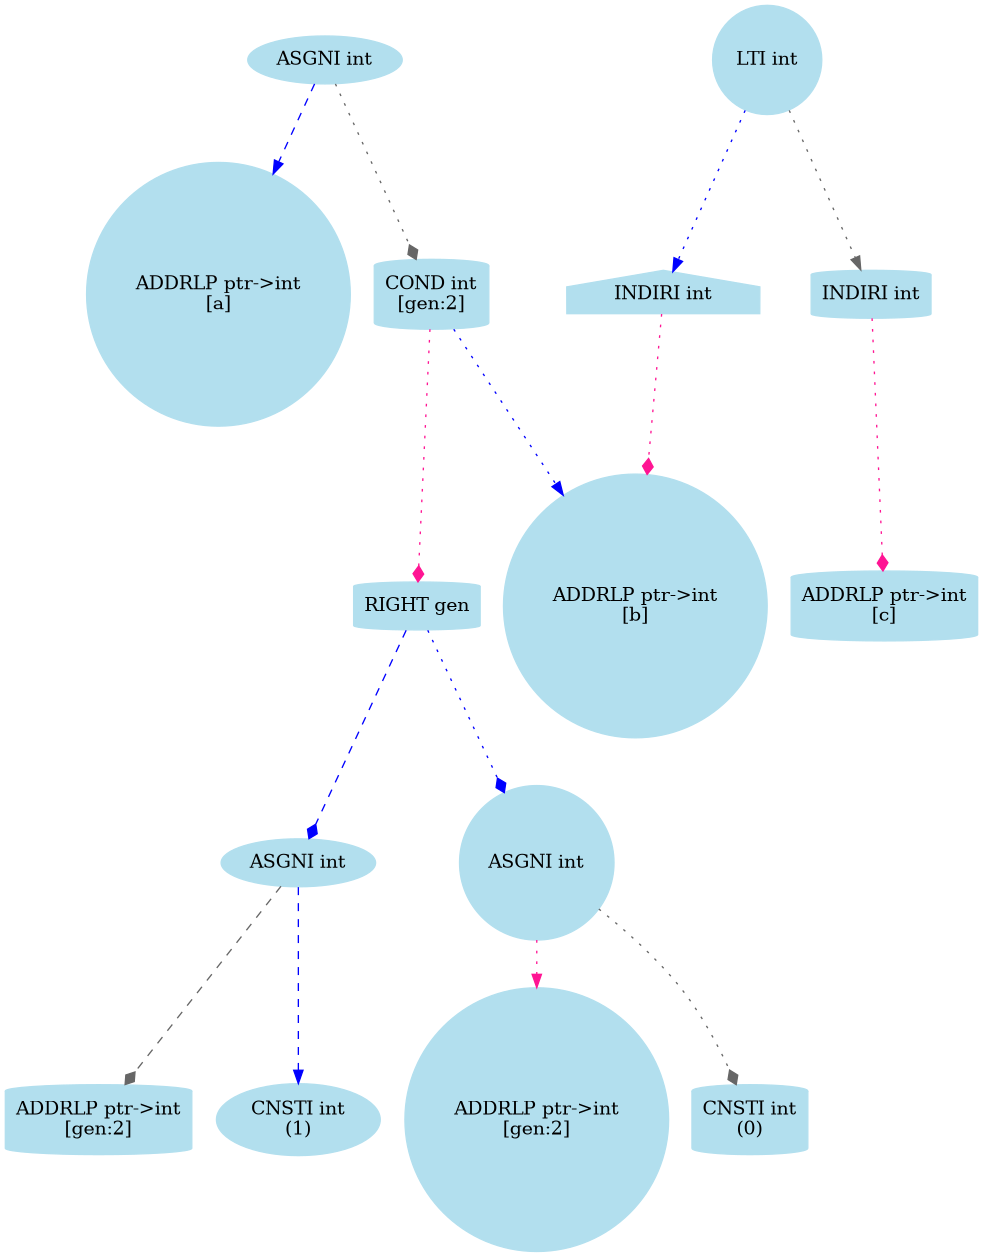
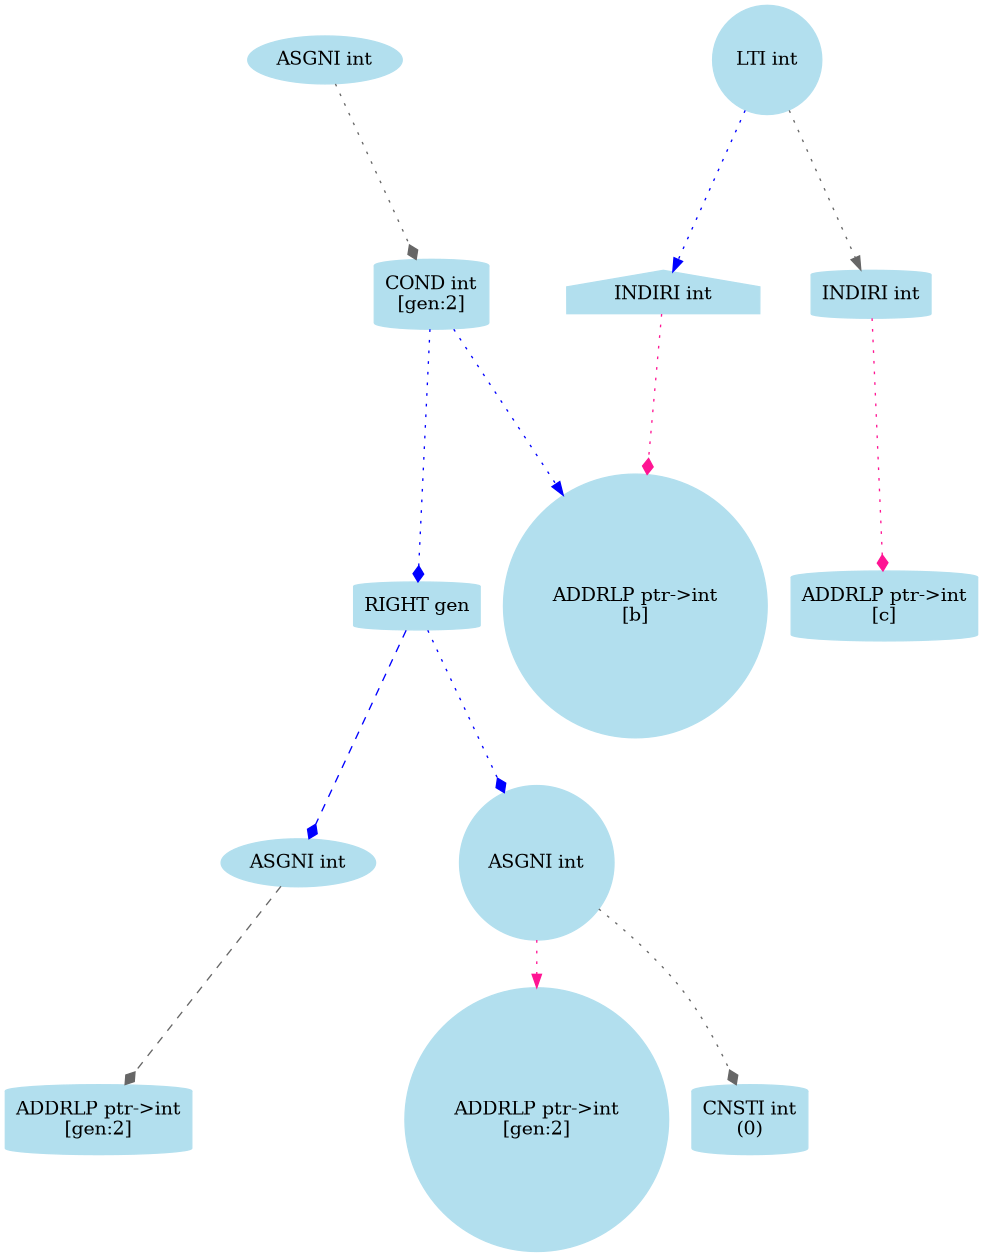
(218, 294) -> none
(424, 448) -> (424, 448)
(298, 1120) -> none
